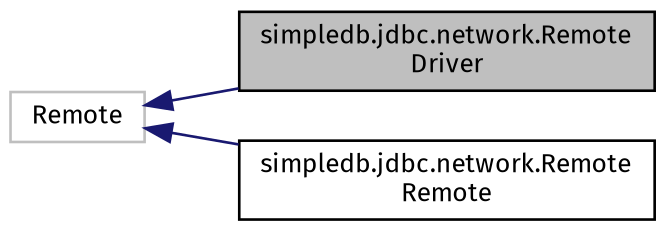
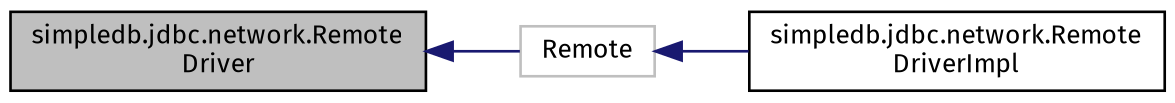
(205, 94) -> (486, 51)
(447, 180) -> (957, 51)
